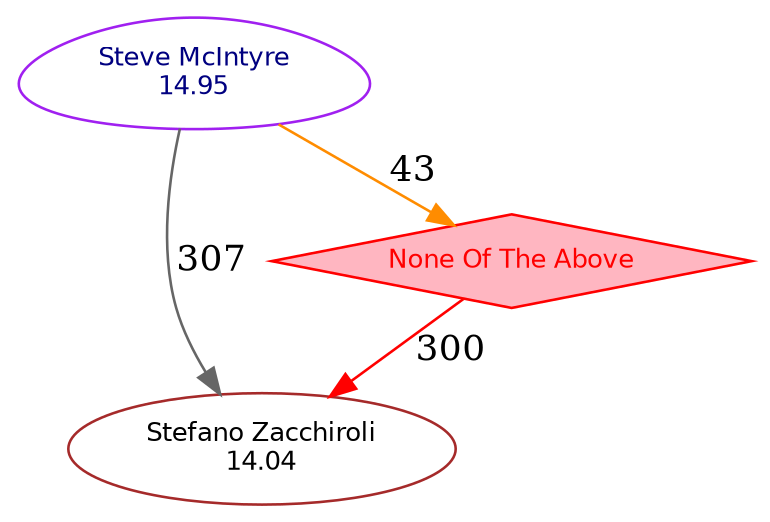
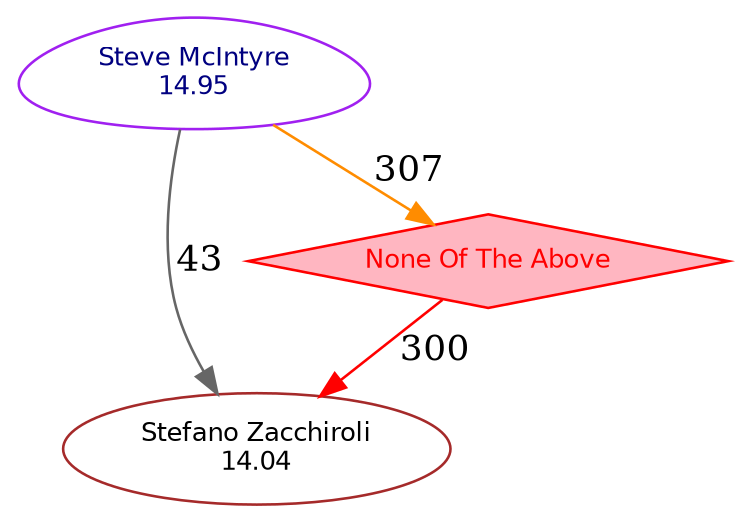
(414, 171) -> (410, 171)
(213, 261) -> (201, 261)
